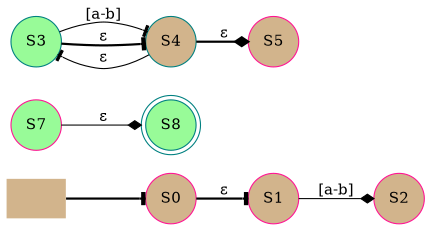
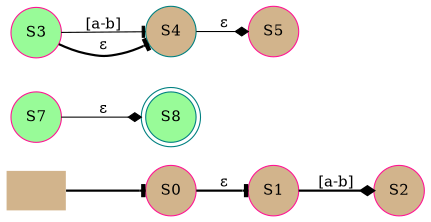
(36, 42) -> (36, 33)
(216, 42) -> (216, 32)
(106, 68) -> none
(330, 199) -> (330, 191)
